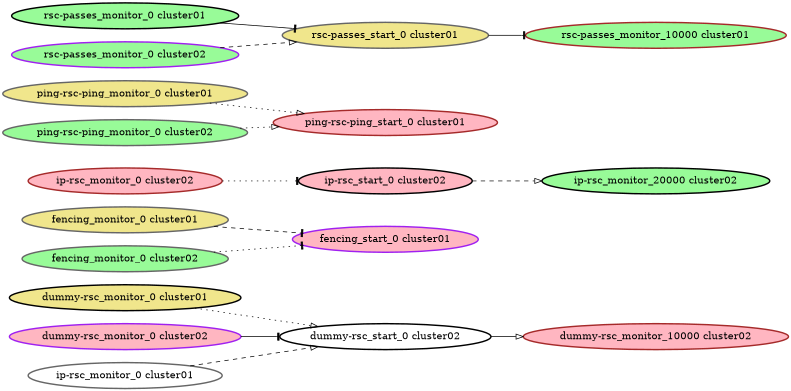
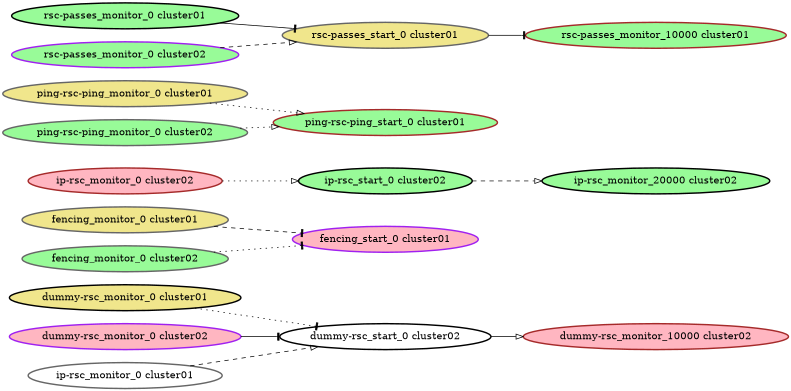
(385, 123) -> (385, 123)
(257, 181) -> (257, 181)
(385, 181) -> (385, 181)
(255, 317) -> (255, 317)
